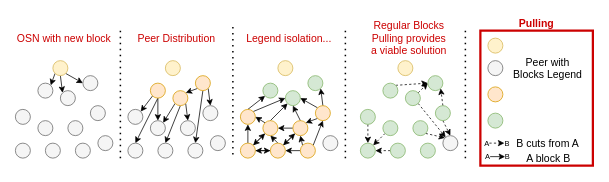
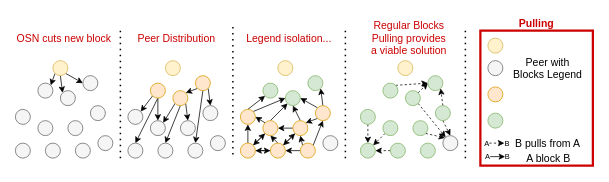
(64, 38) -> (64, 38)
(548, 143) -> (548, 143)
